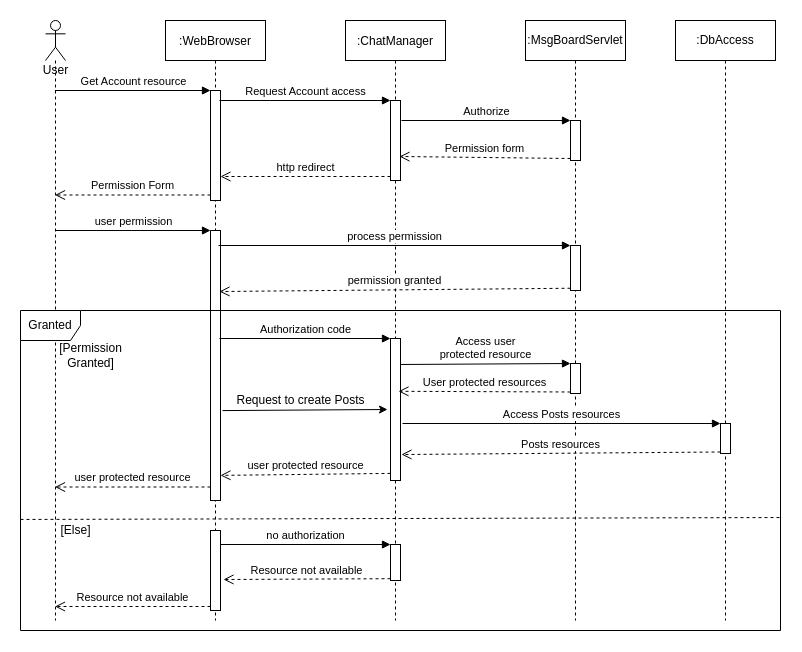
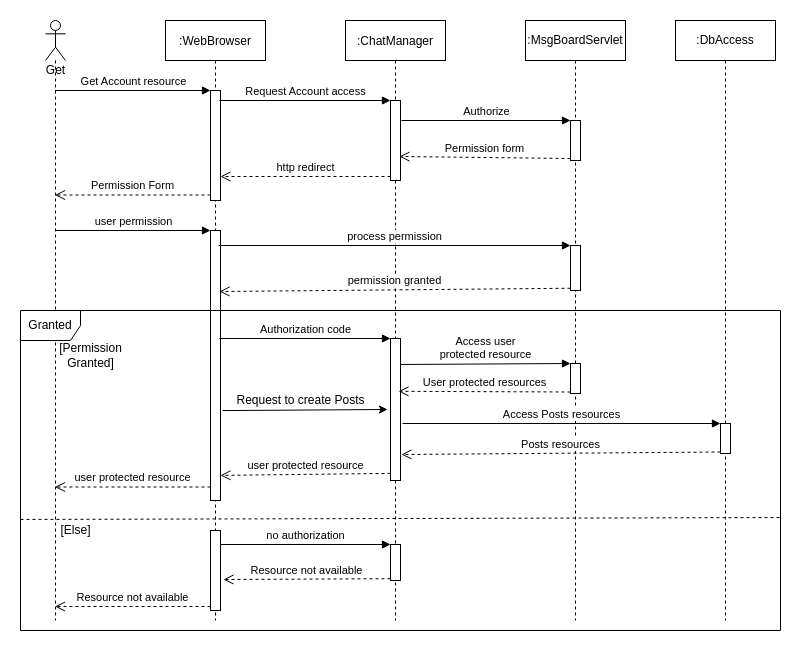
(56, 71) -> (56, 71)
